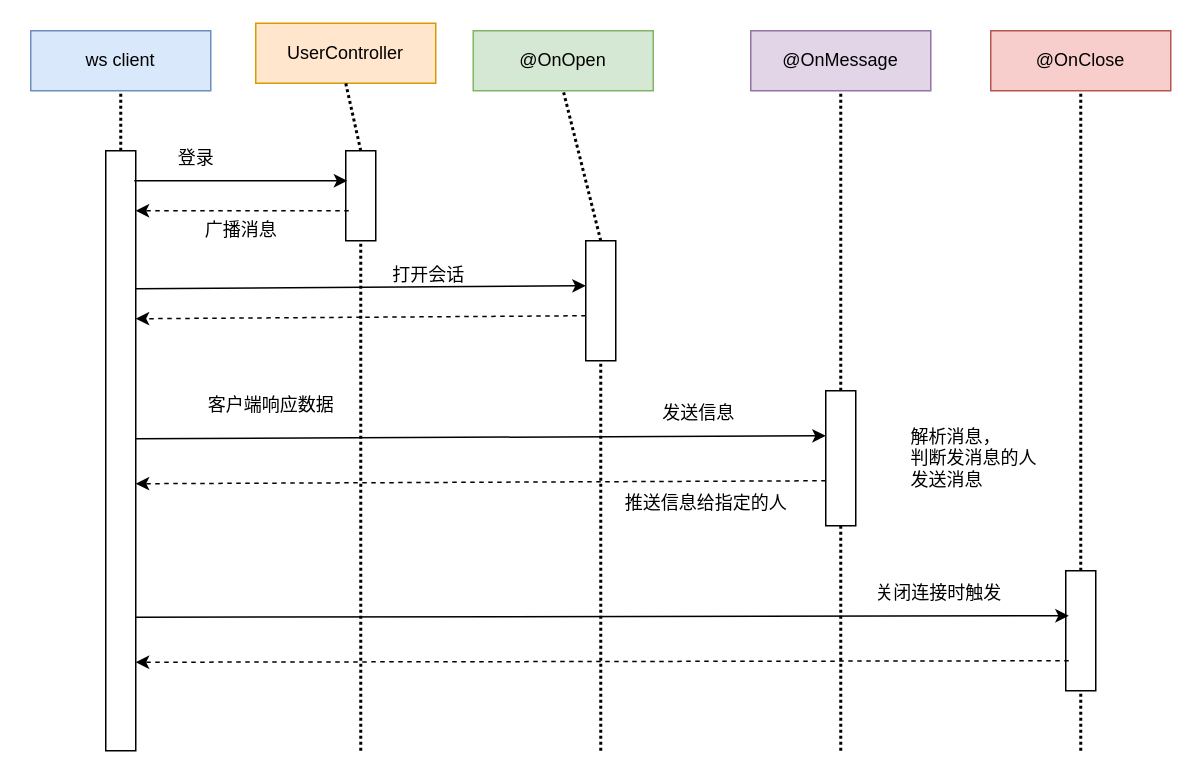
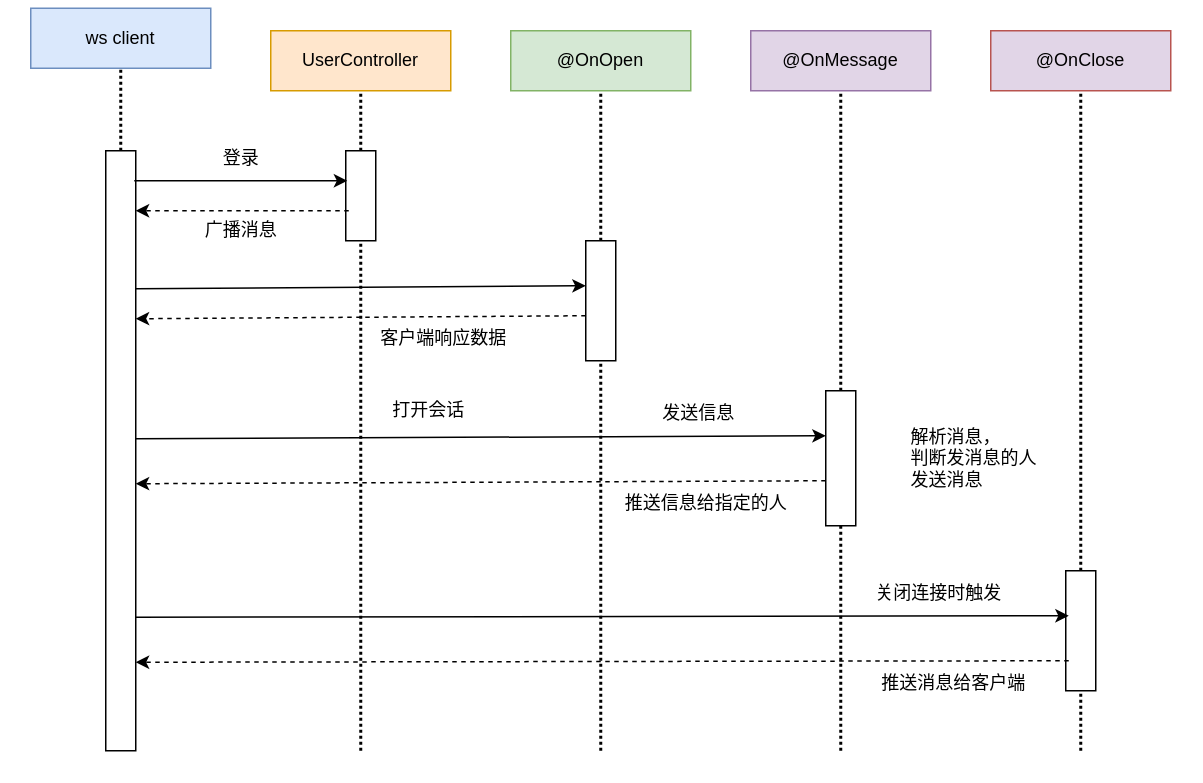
(346, 53) -> (361, 61)
(121, 61) -> (121, 38)
(563, 61) -> (601, 61)
(1081, 61) -> (1081, 61)
(196, 158) -> (241, 158)
(428, 275) -> (428, 410)
(271, 406) -> (443, 338)
none -> (953, 683)
